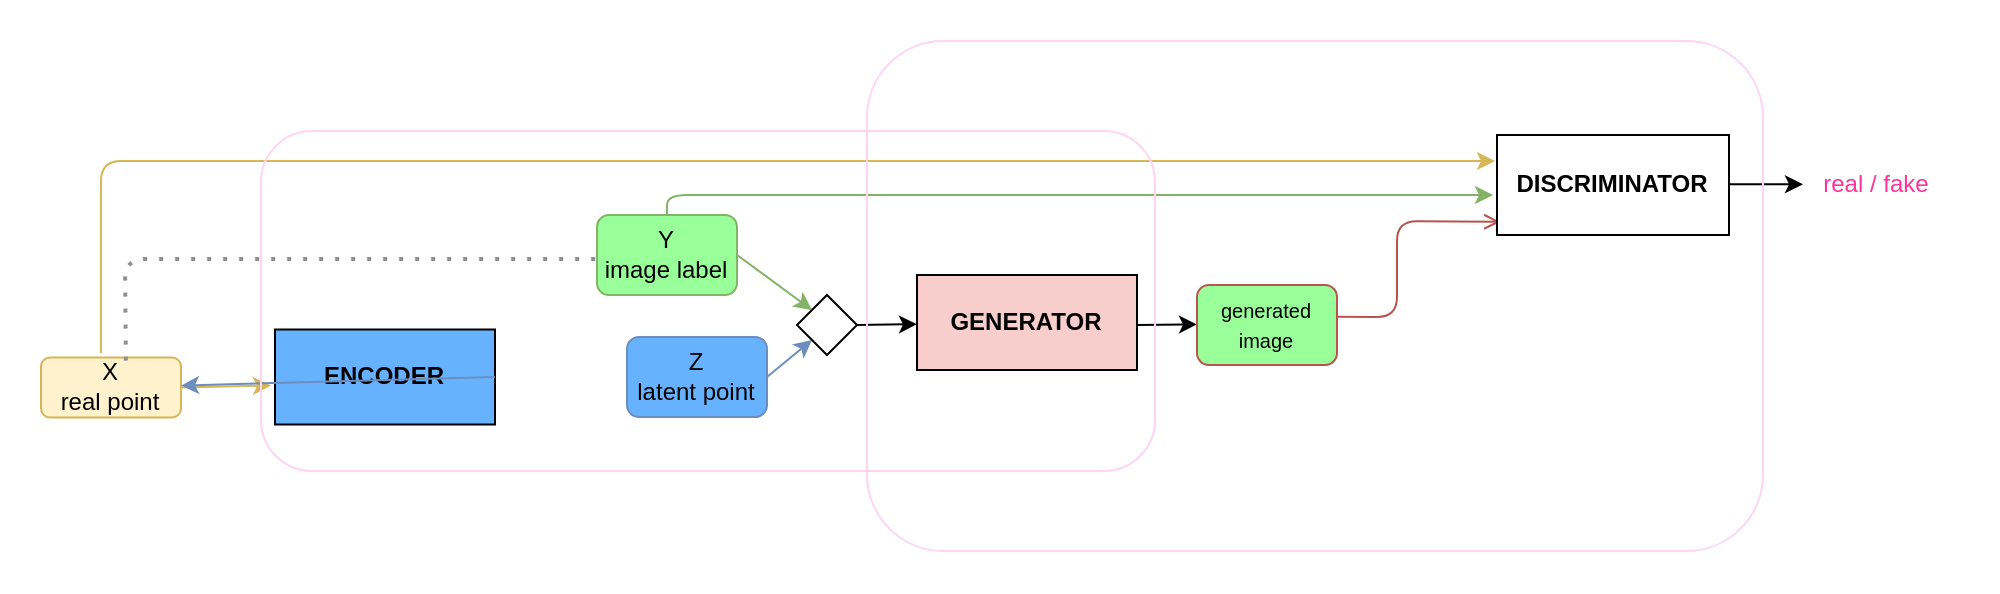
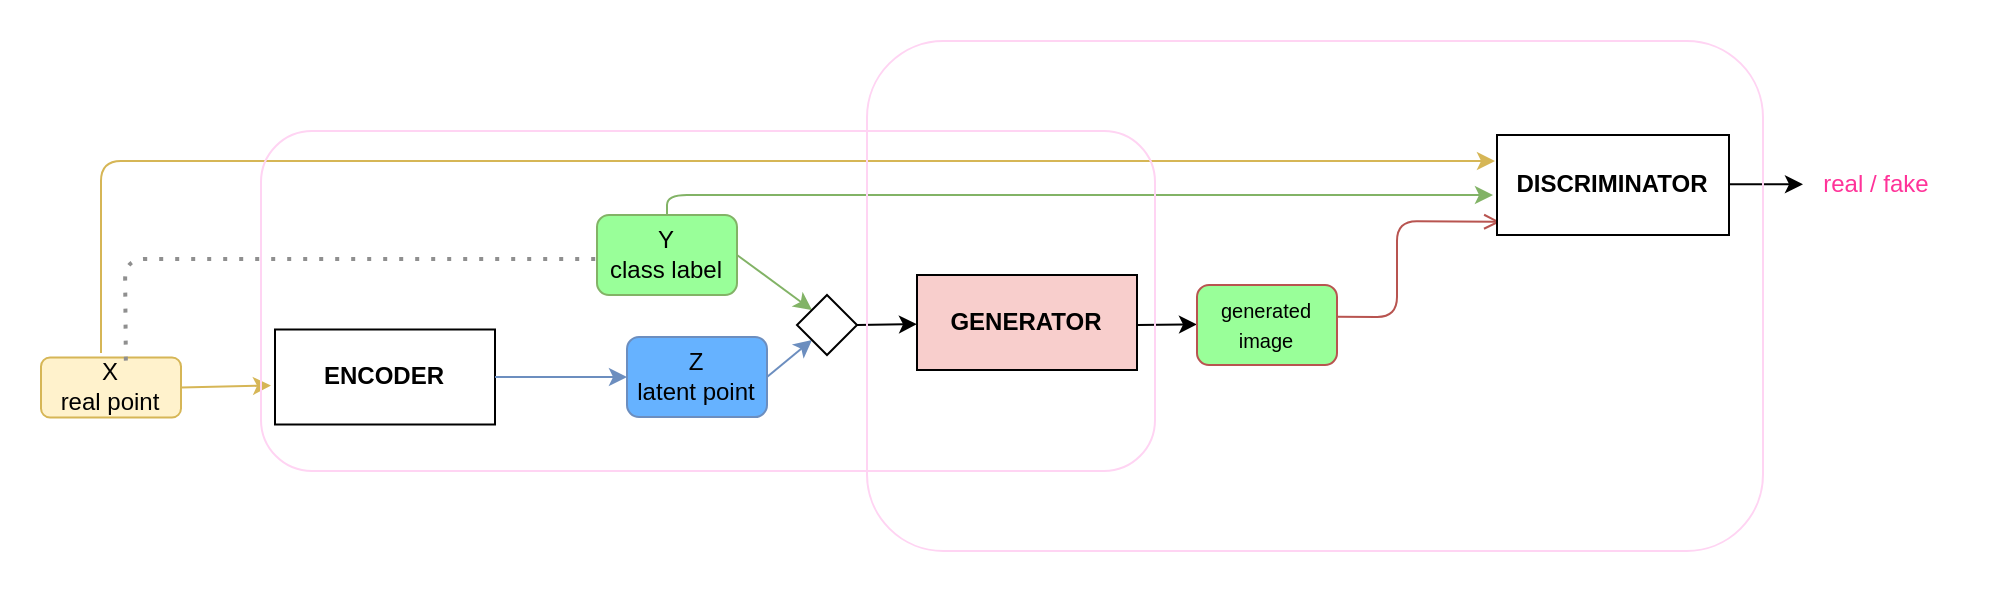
(667, 255) -> (667, 255)
(385, 377) -> (385, 377)
(377, 380) -> (554, 377)
